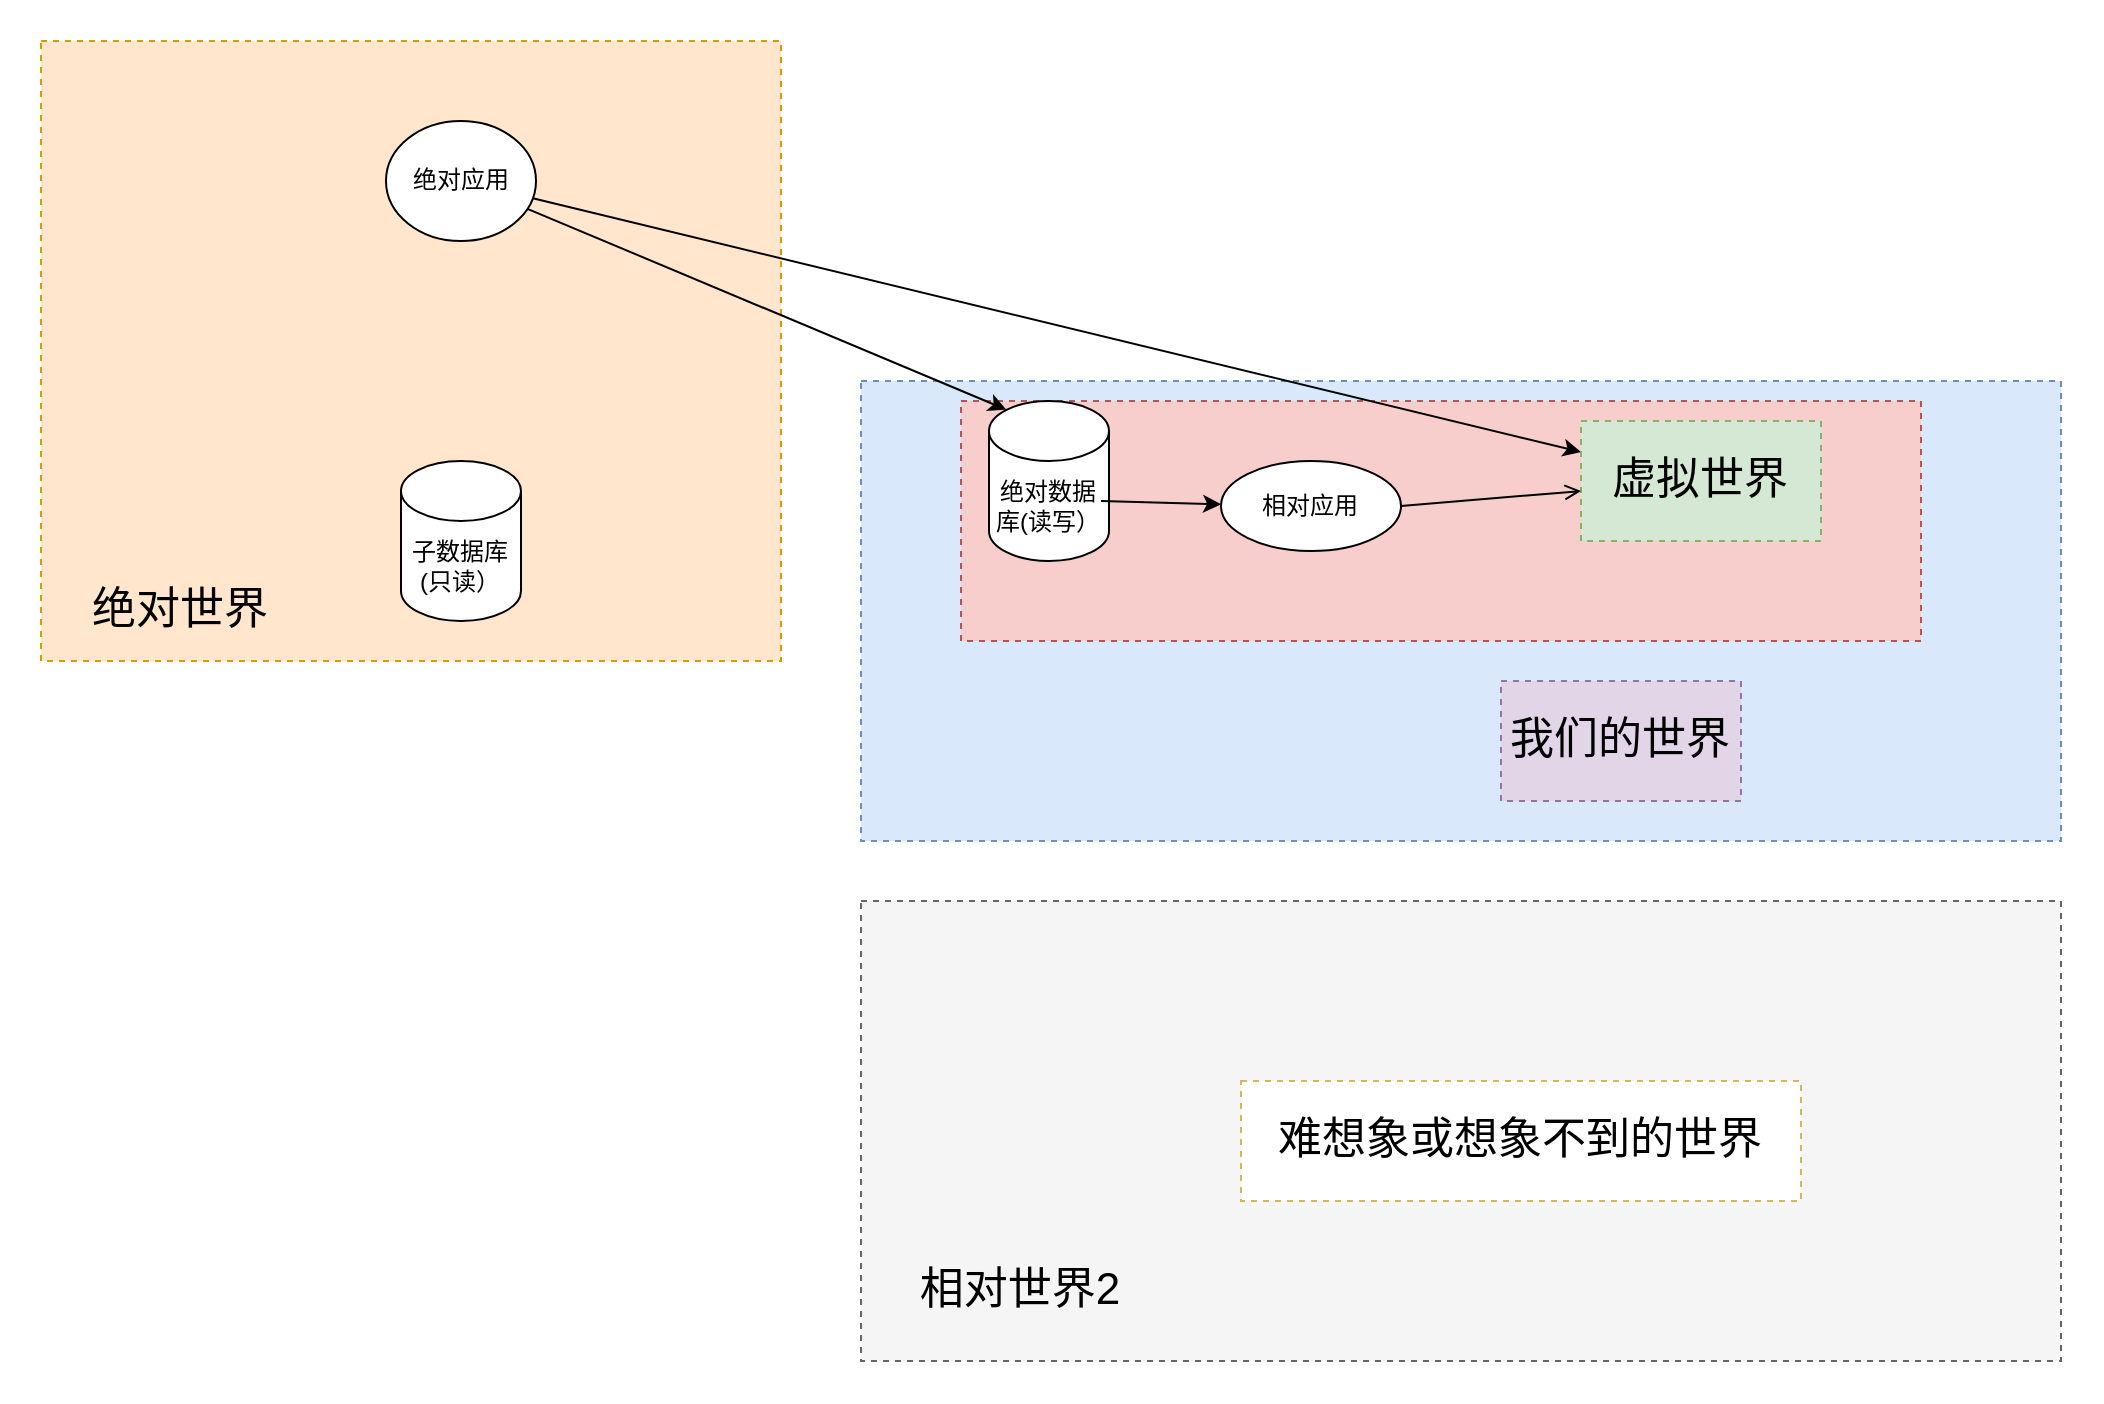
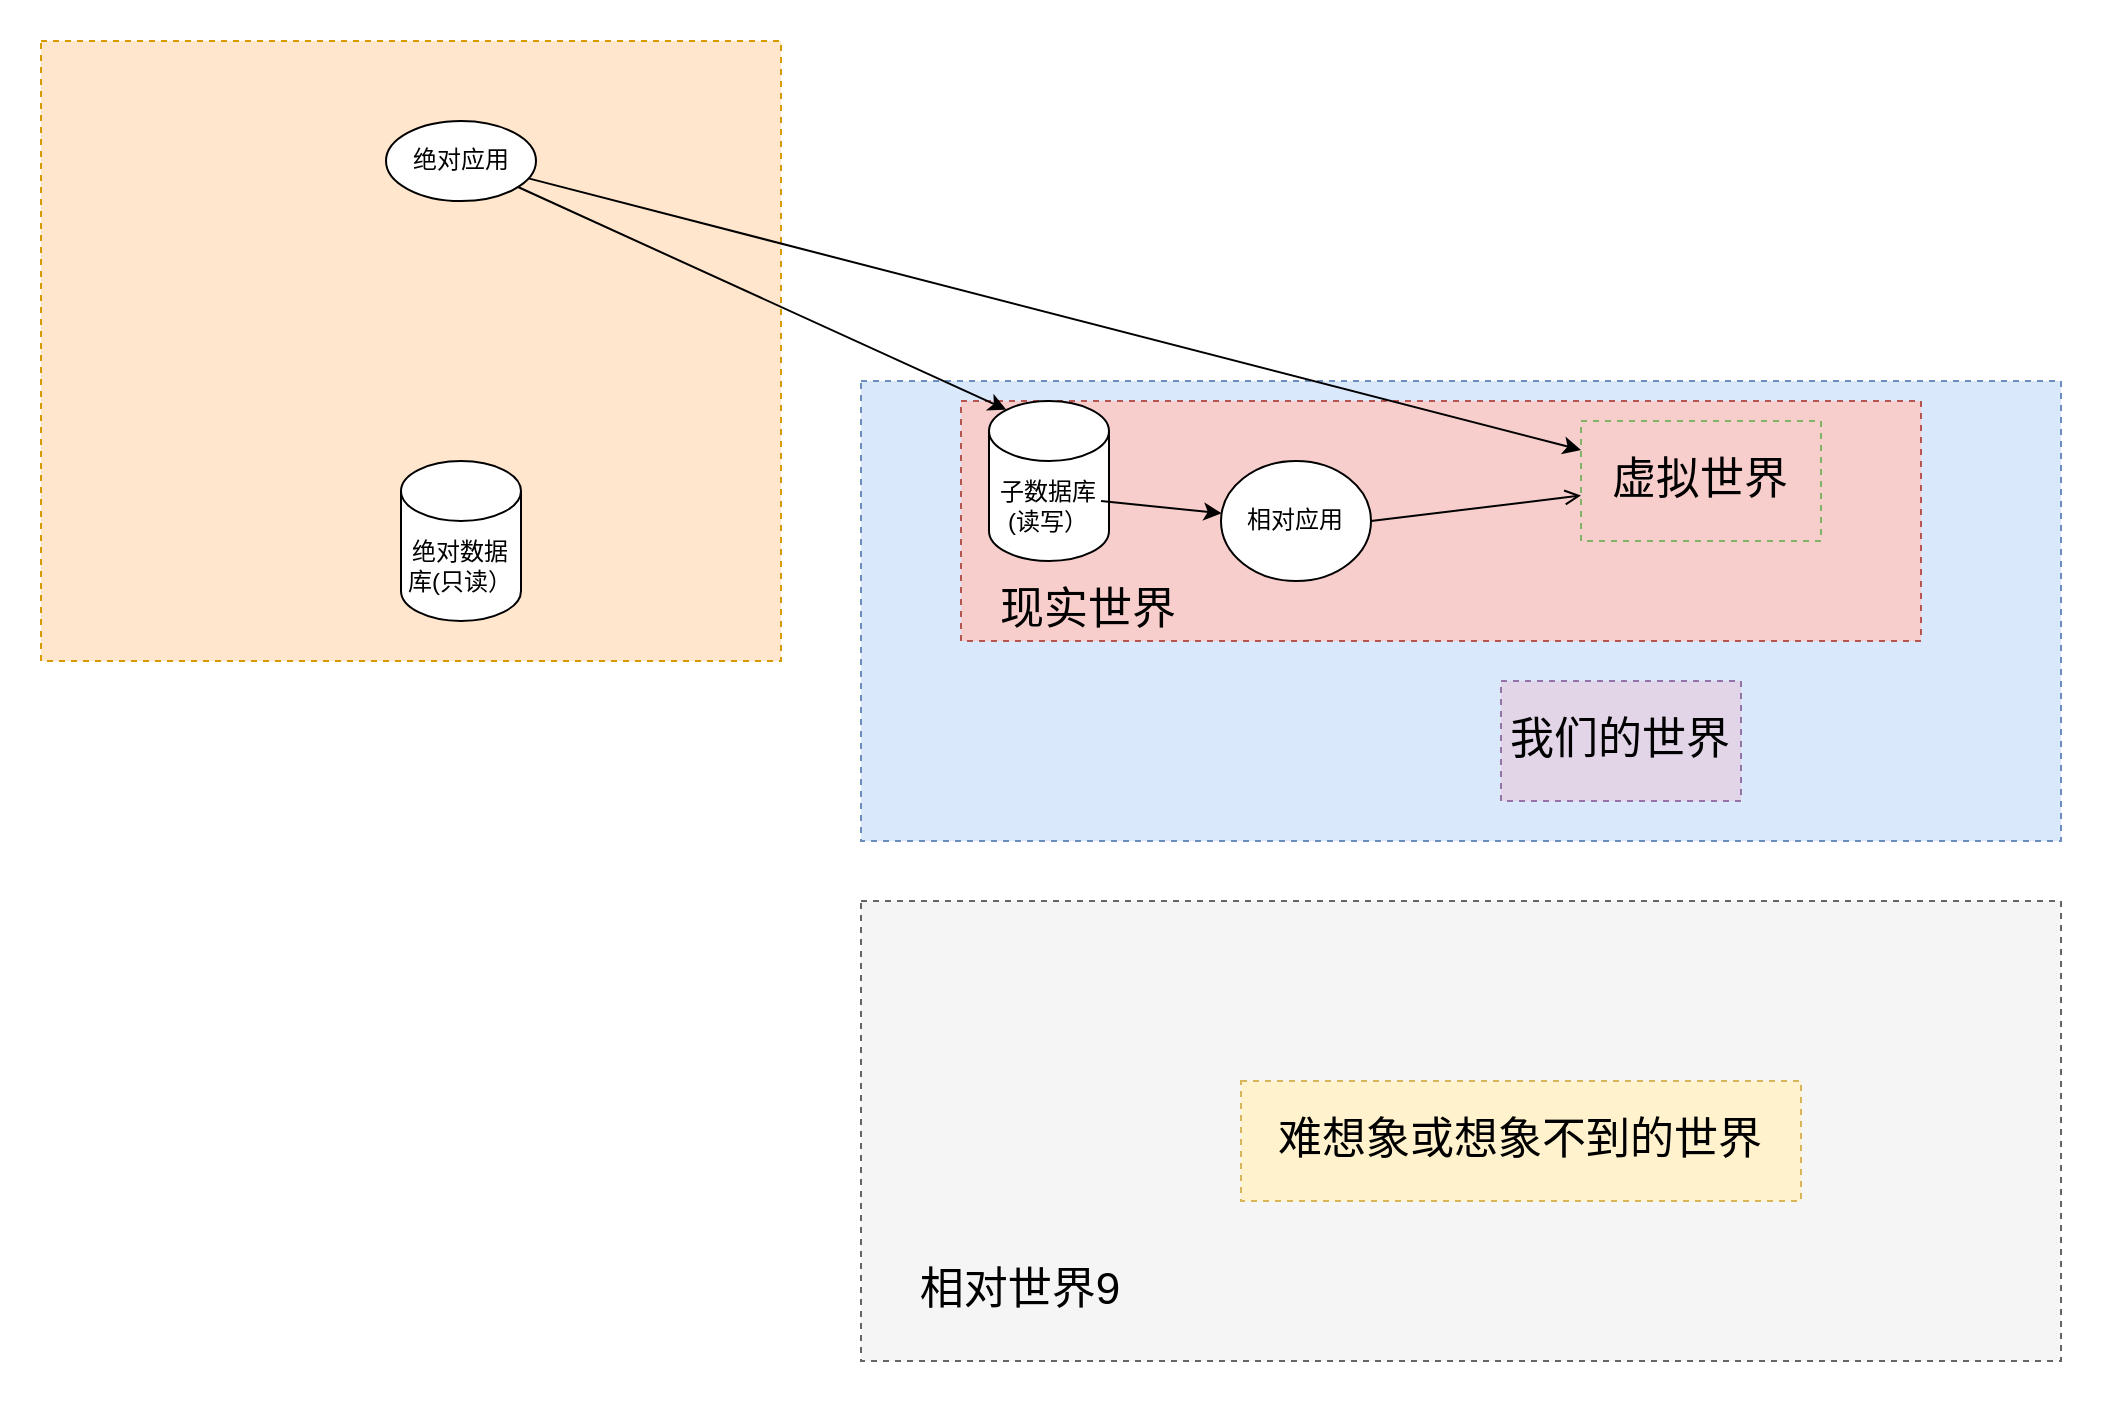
(461, 181) -> (461, 161)
(1701, 481) -> (1701, 481)
(1311, 506) -> (1296, 521)
(1049, 507) -> (1049, 507)
(461, 567) -> (461, 567)
(181, 611) -> none
none -> (1089, 611)
(1521, 1141) -> (1521, 1141)
(1021, 1291) -> (1021, 1291)
